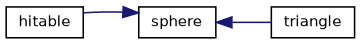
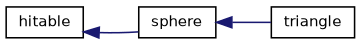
(103, 12) -> (119, 33)
